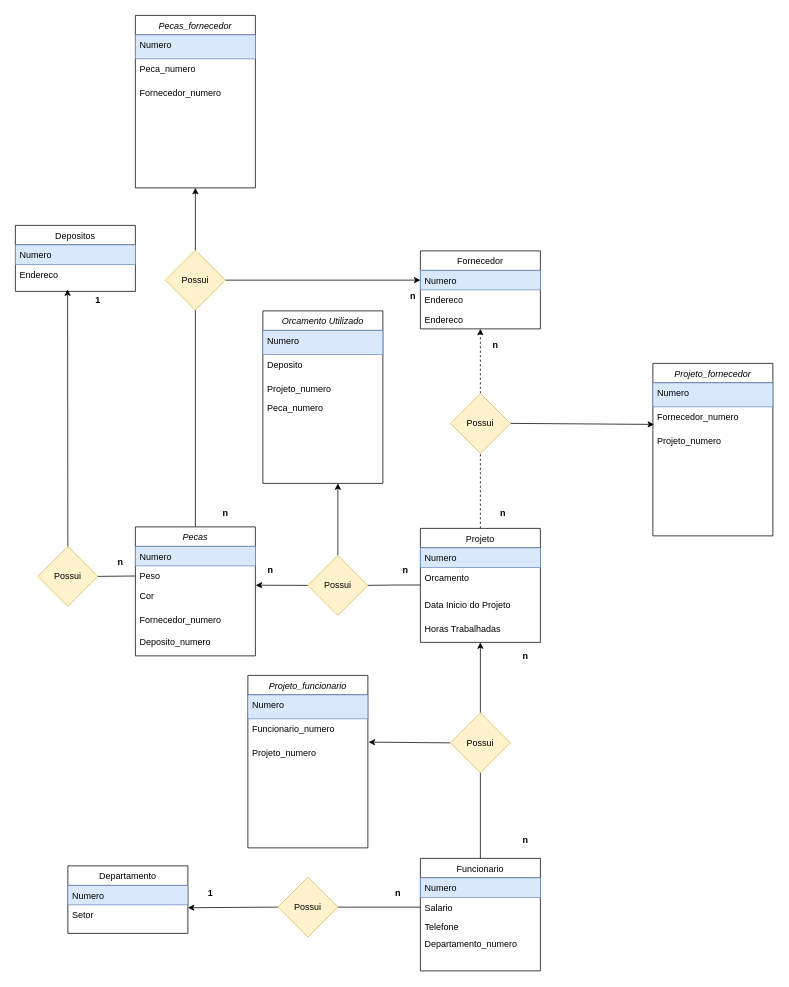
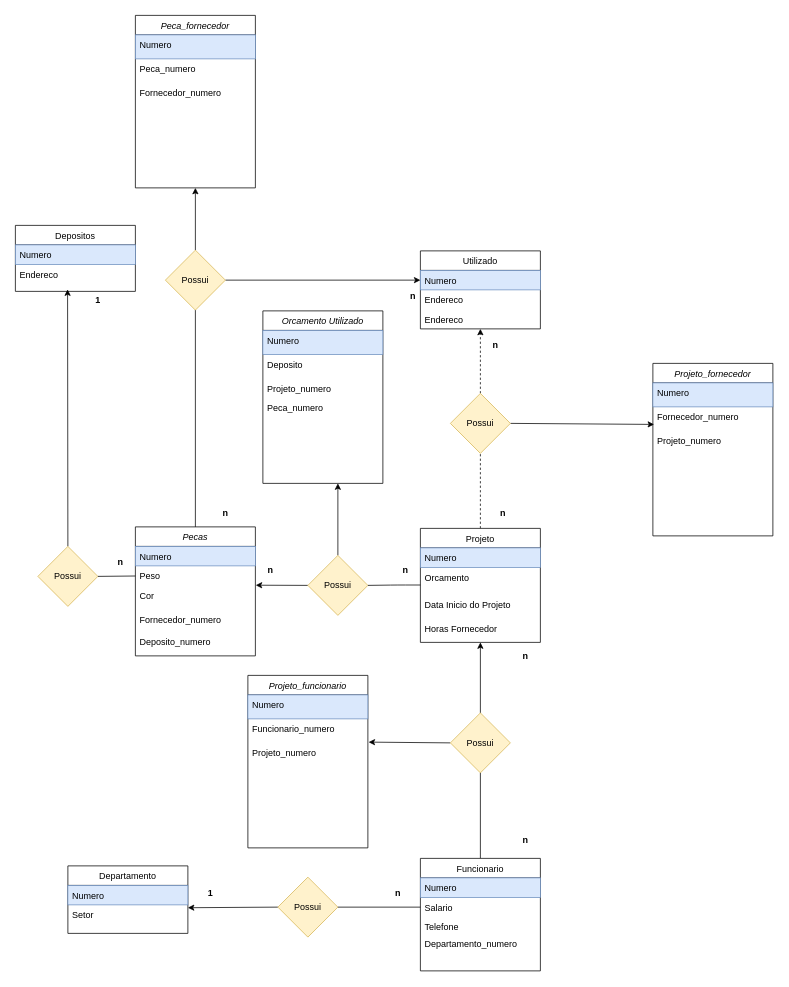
(195, 26) -> (195, 26)
(480, 261) -> (480, 261)
(465, 629) -> (464, 629)
